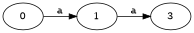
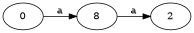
(97, 16) -> (97, 16)
(171, 16) -> (171, 16)
